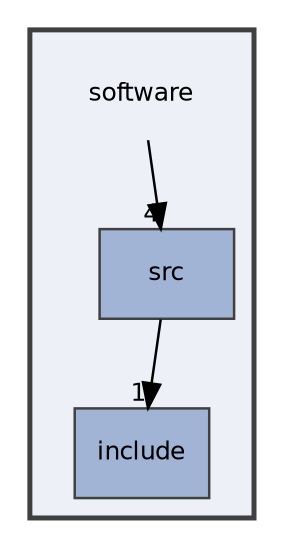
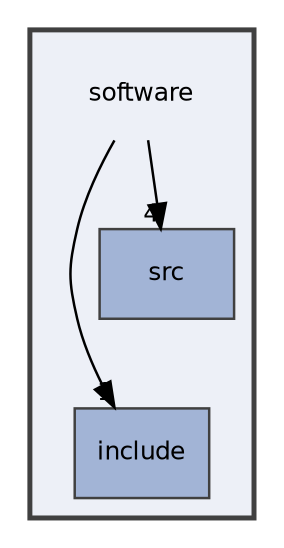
(156, 351) -> (71, 261)
